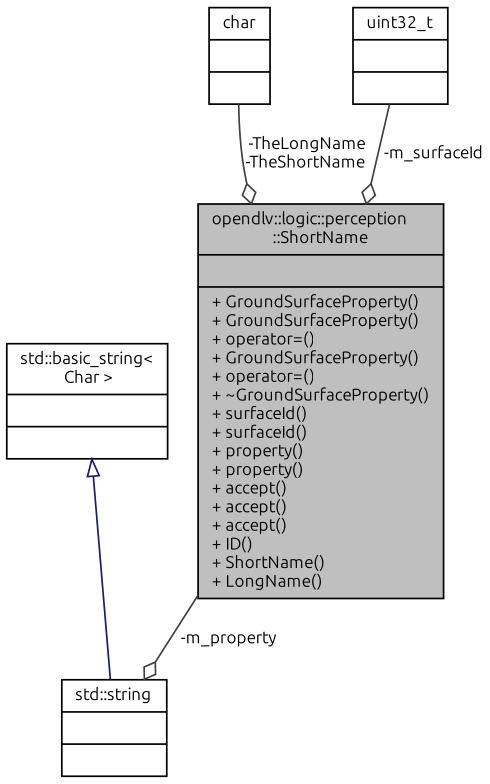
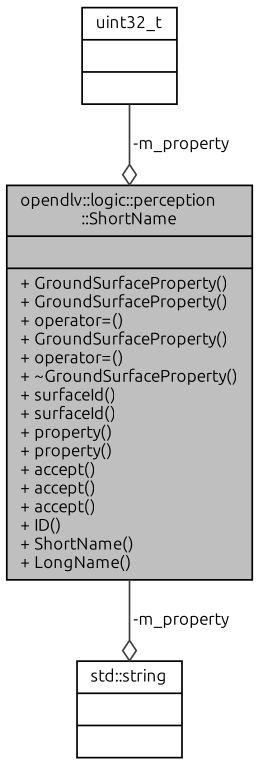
(240, 56) -> none
(432, 154) -> (179, 145)
(87, 401) -> none
